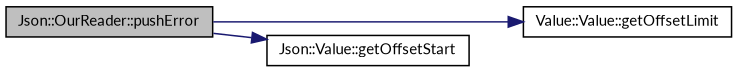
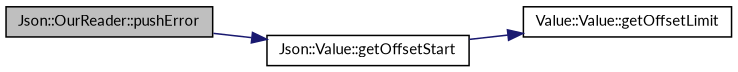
(361, 22) -> (489, 37)
